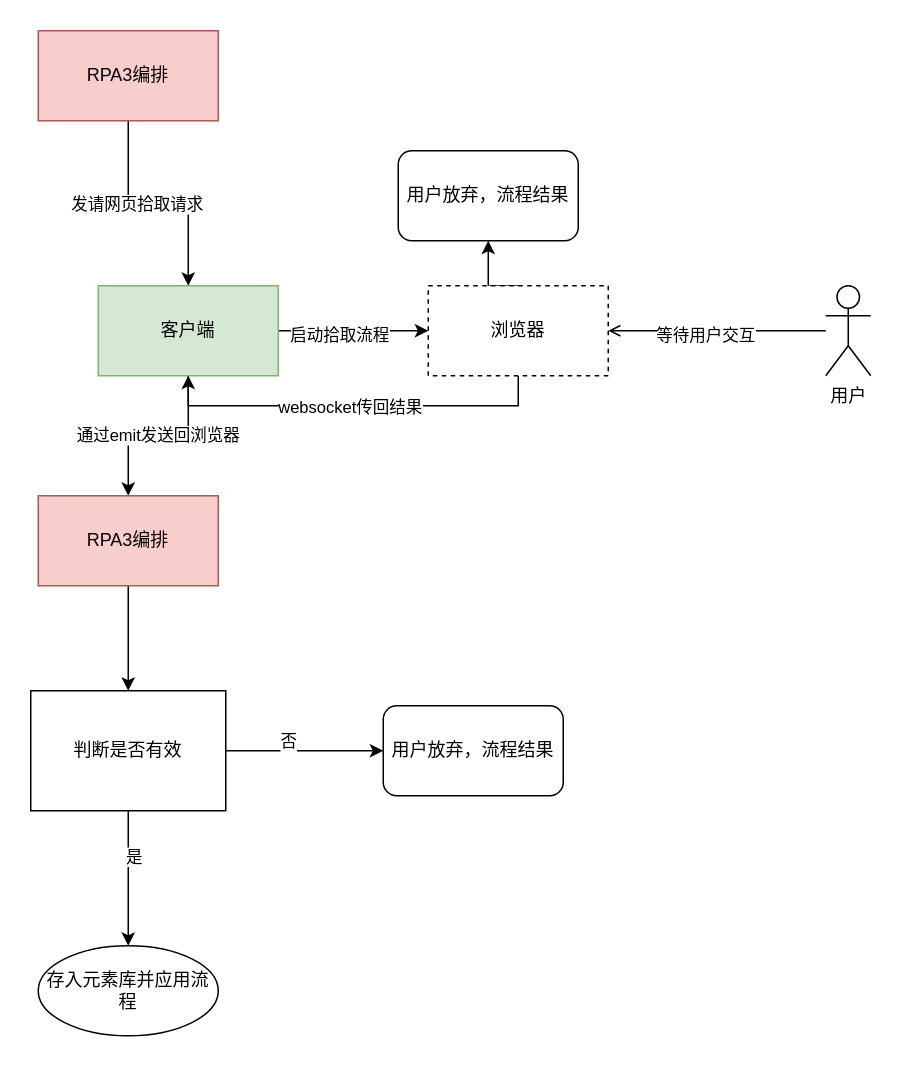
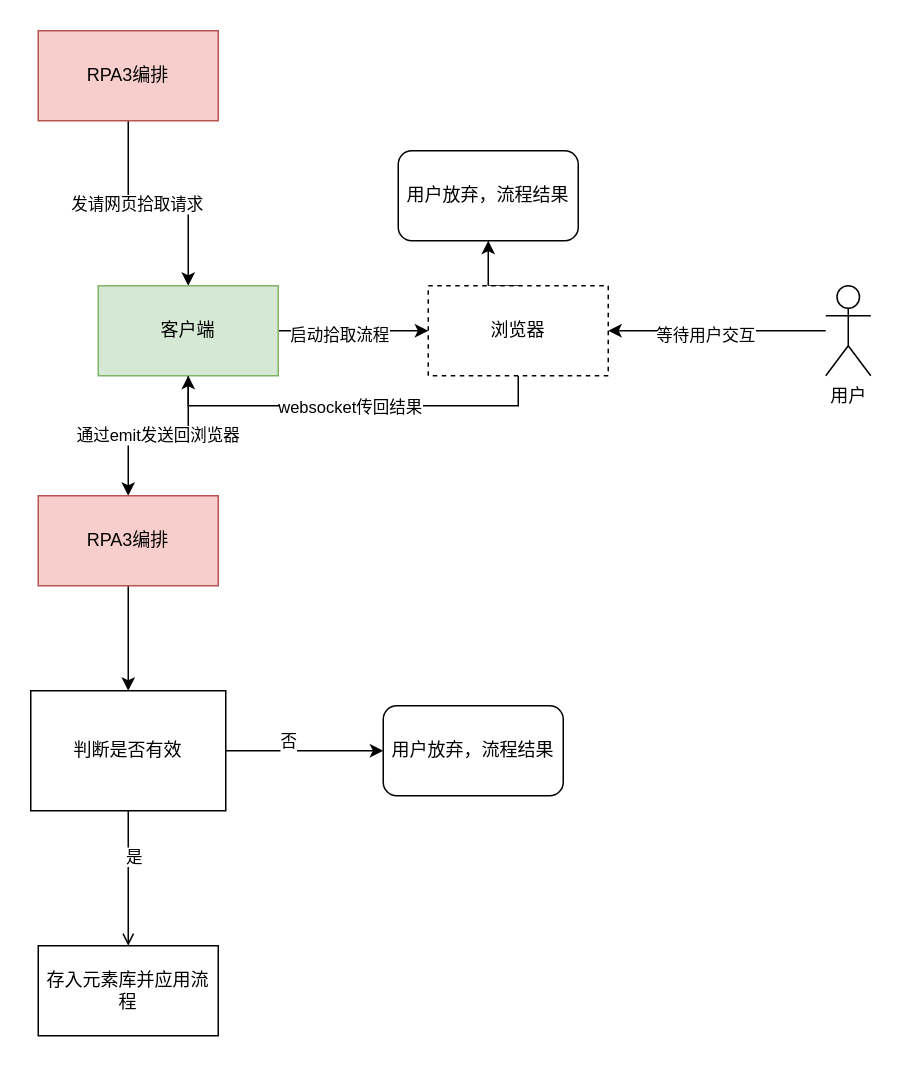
(617, 331) -> (620, 331)
(128, 934) -> (128, 936)
(128, 991) -> (128, 991)
